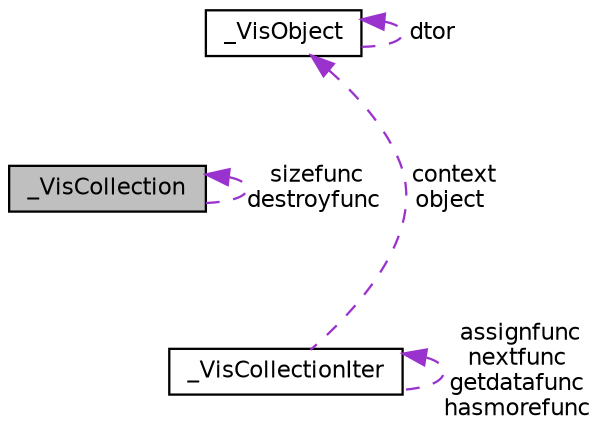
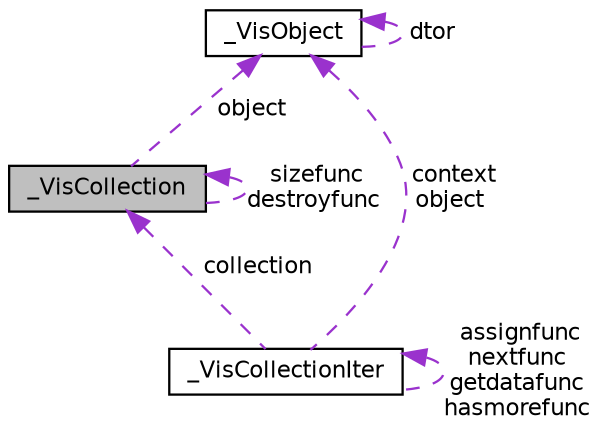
none -> (187, 118)
none -> (205, 288)
